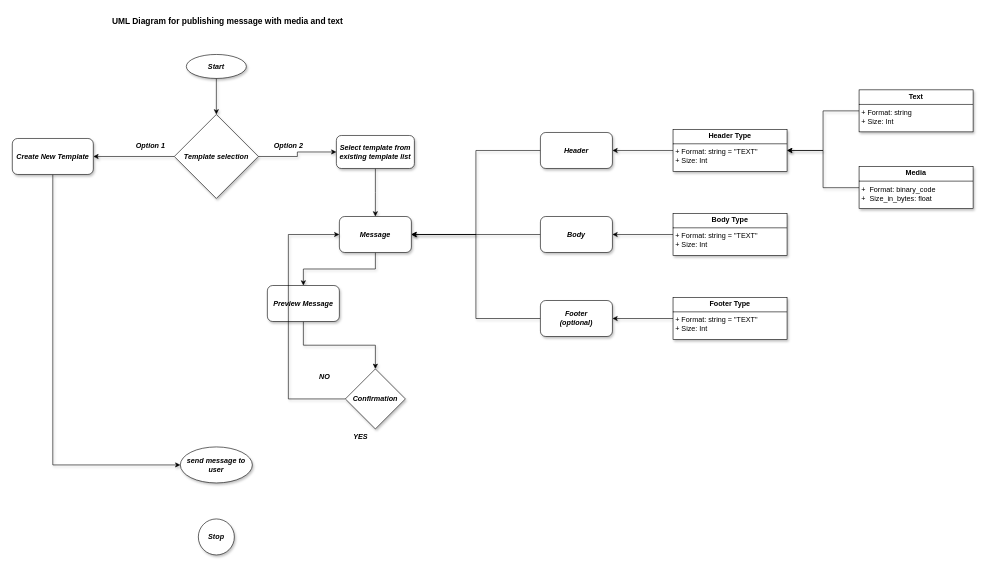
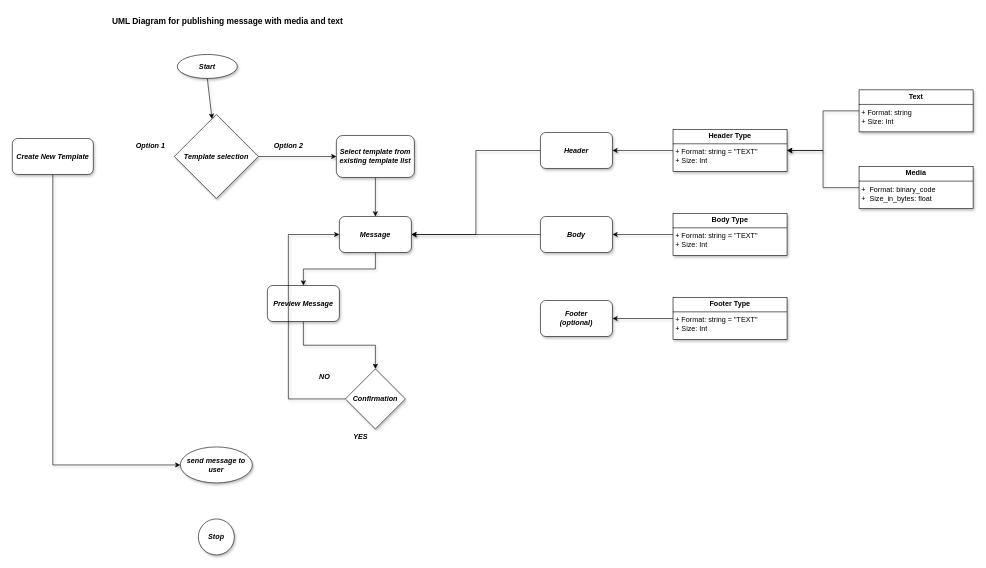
(216, 66) -> (207, 66)
(375, 152) -> (375, 156)
(136, 156) -> none
(476, 309) -> none
